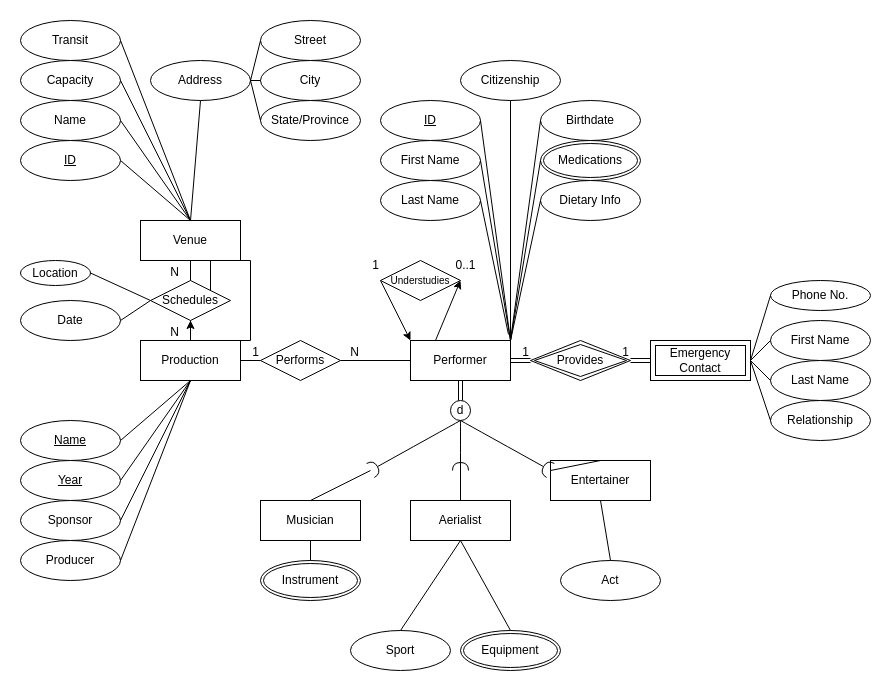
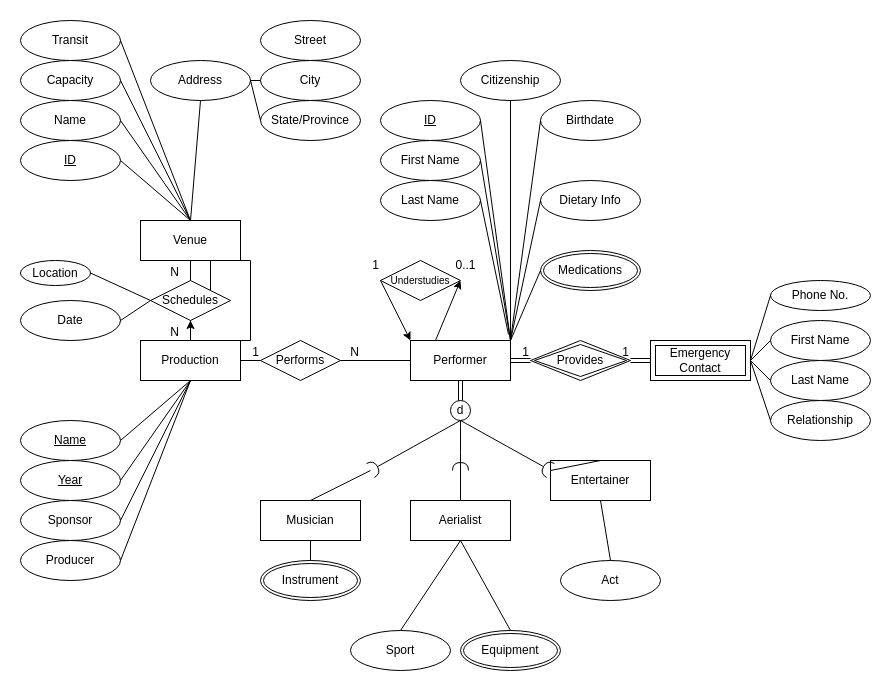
(256, 60) -> none
(591, 161) -> (591, 271)
